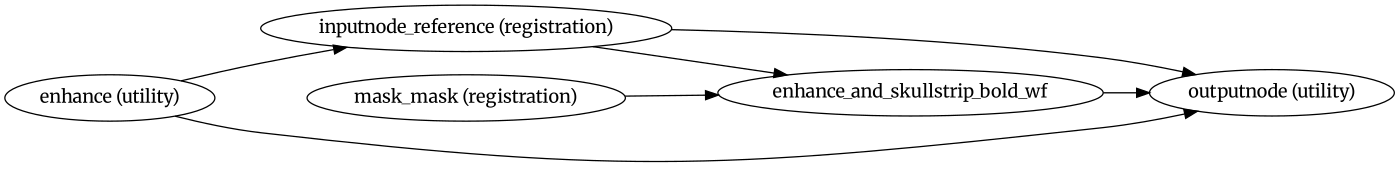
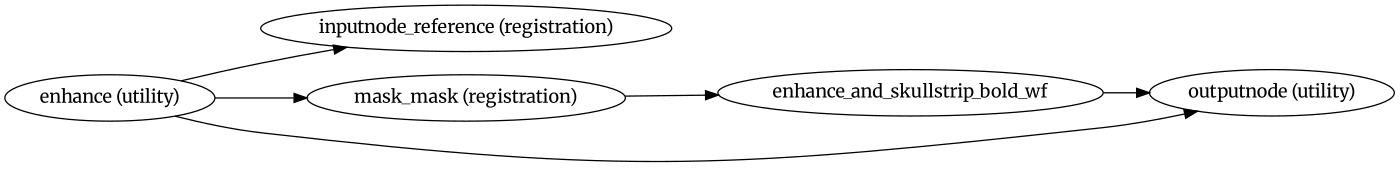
(928, 41) -> none
(683, 60) -> none
none -> (254, 98)
